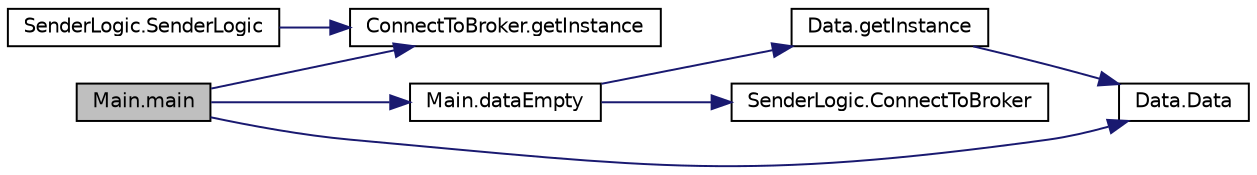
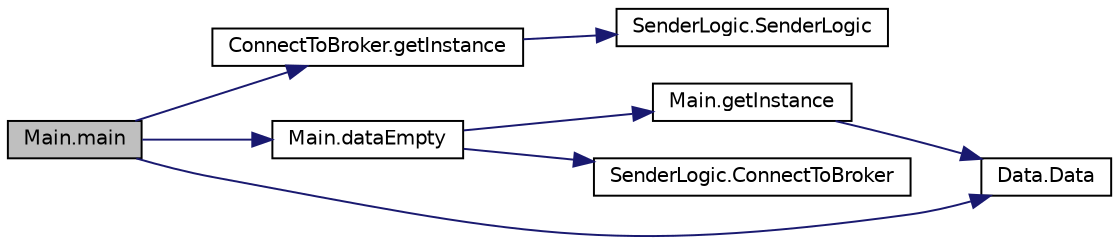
(305, 28) -> (560, 37)
(890, 28) -> (752, 102)
